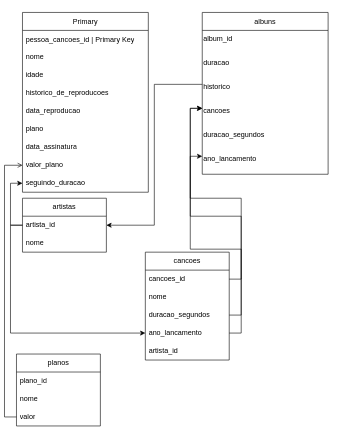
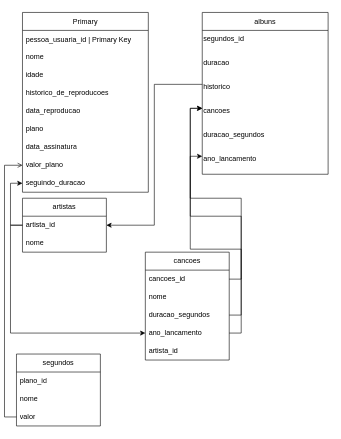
(84, 39) -> (83, 39)
(218, 39) -> (225, 39)
(59, 363) -> (59, 363)
